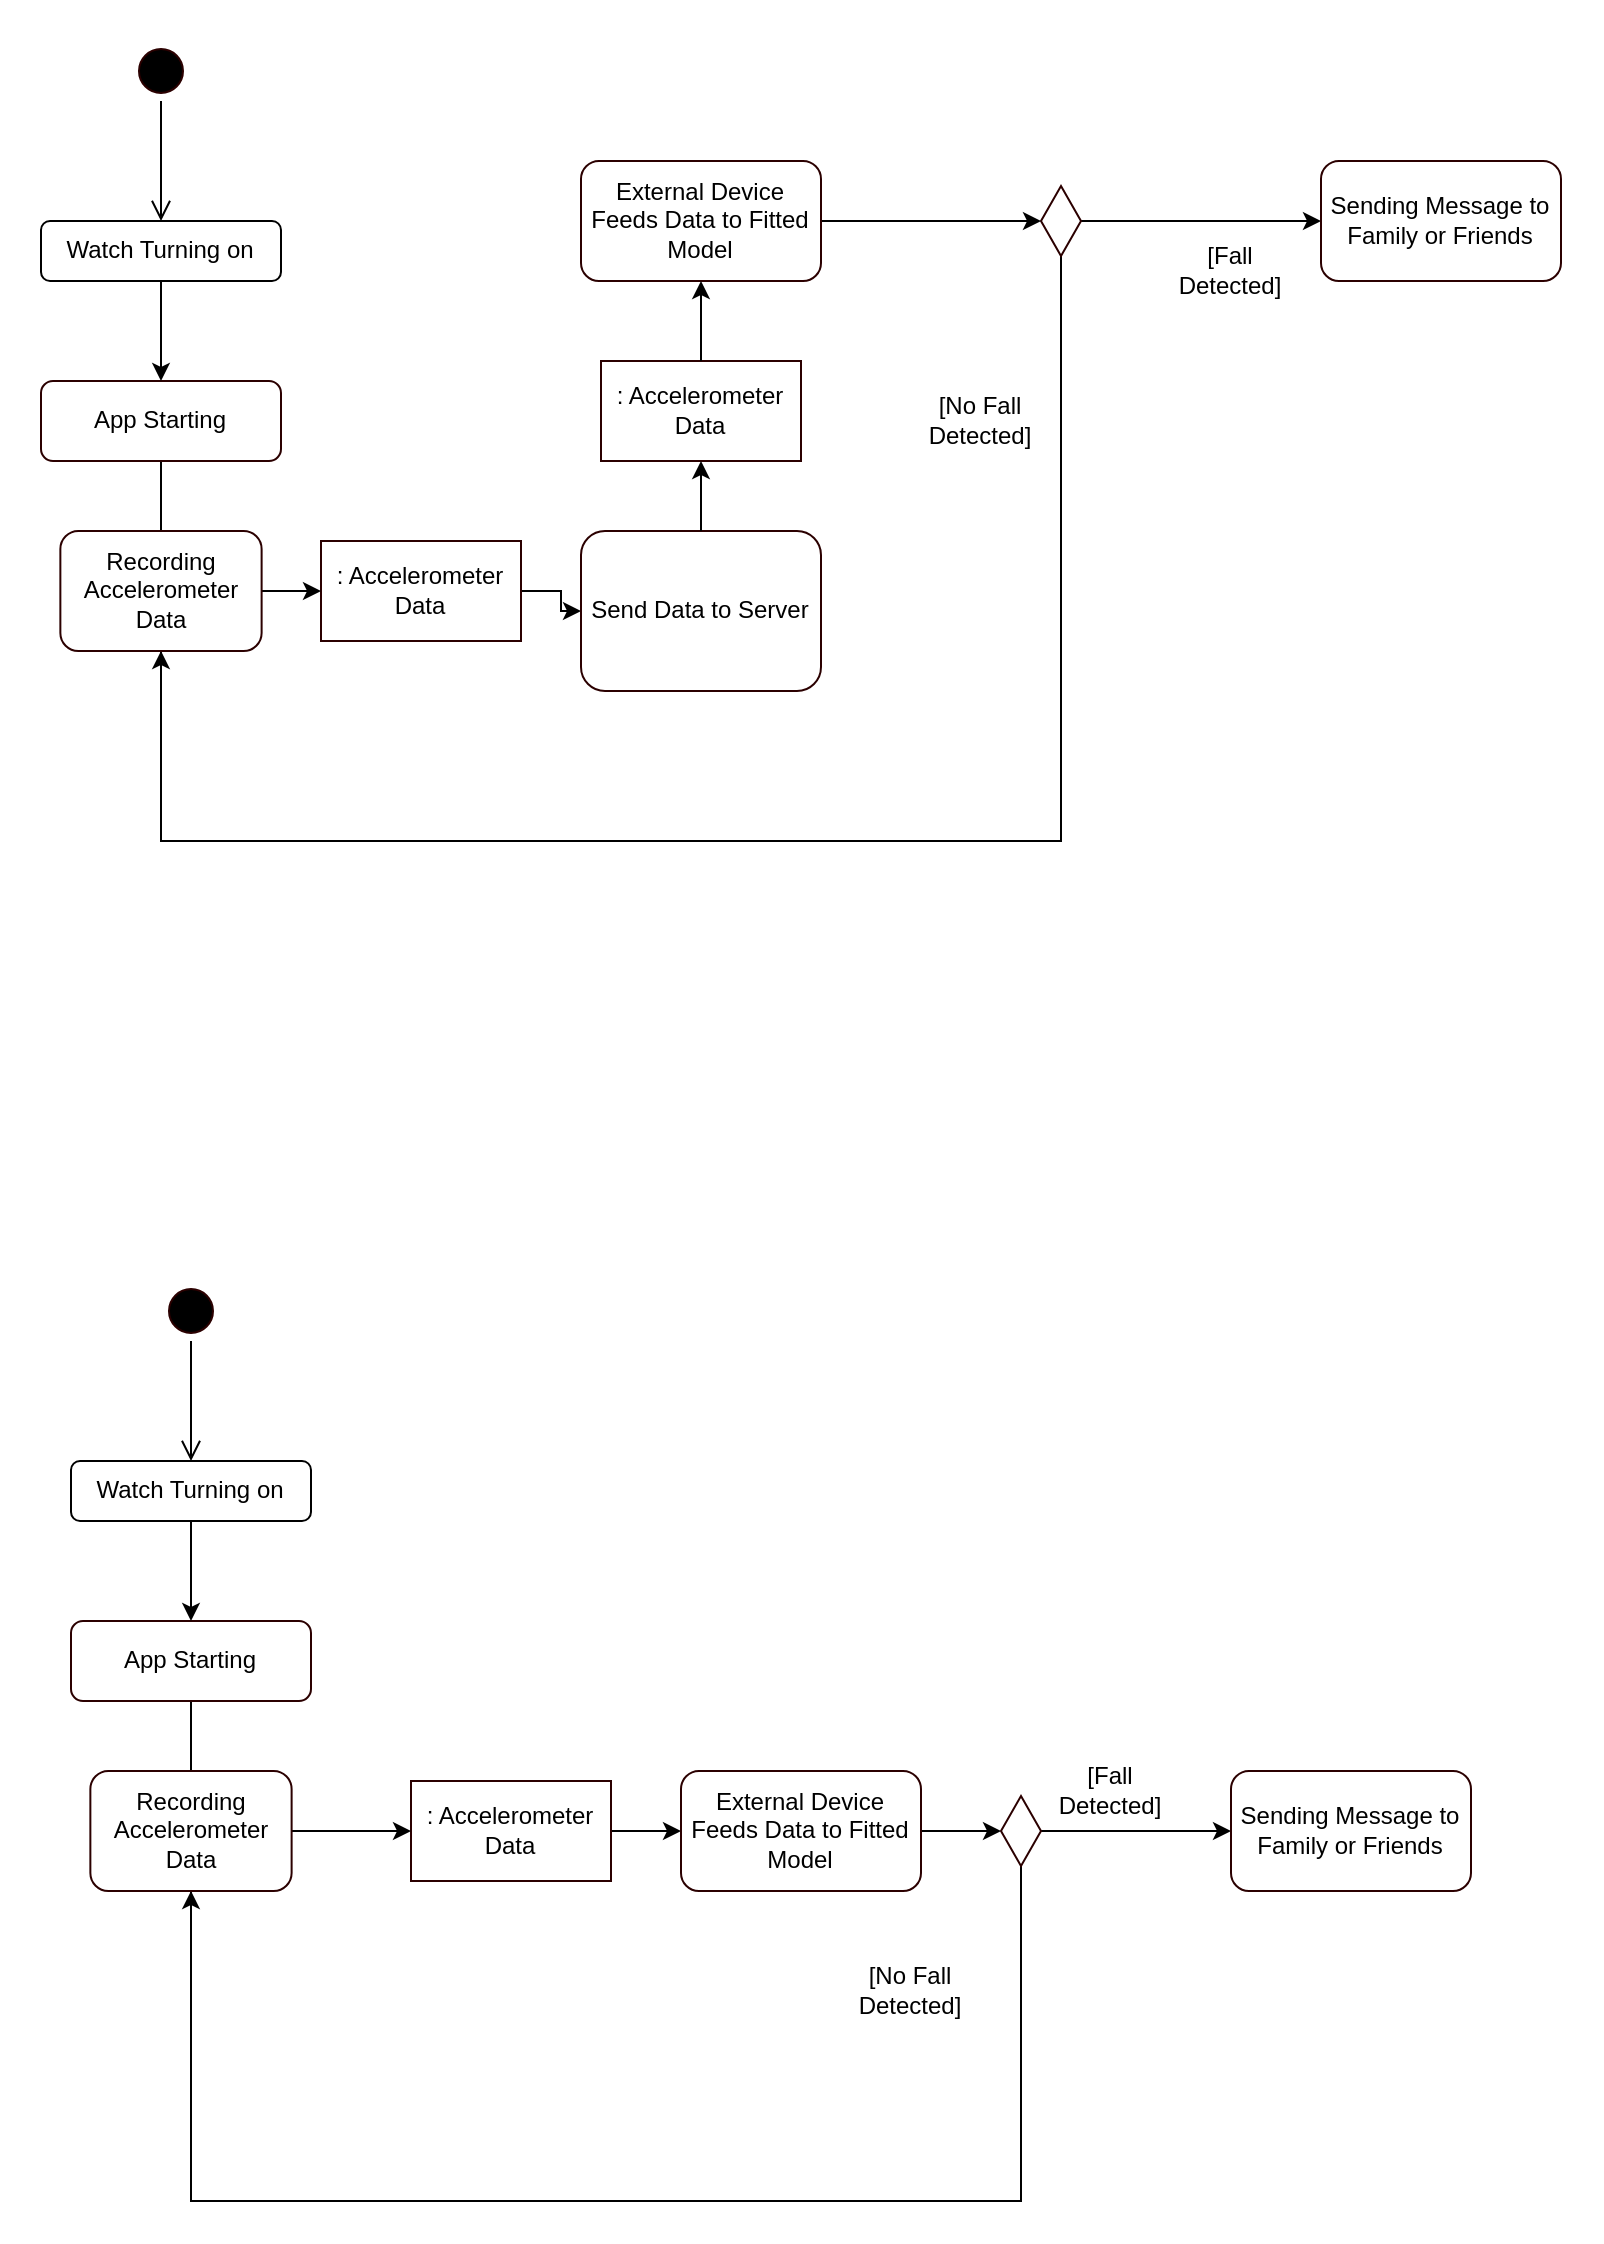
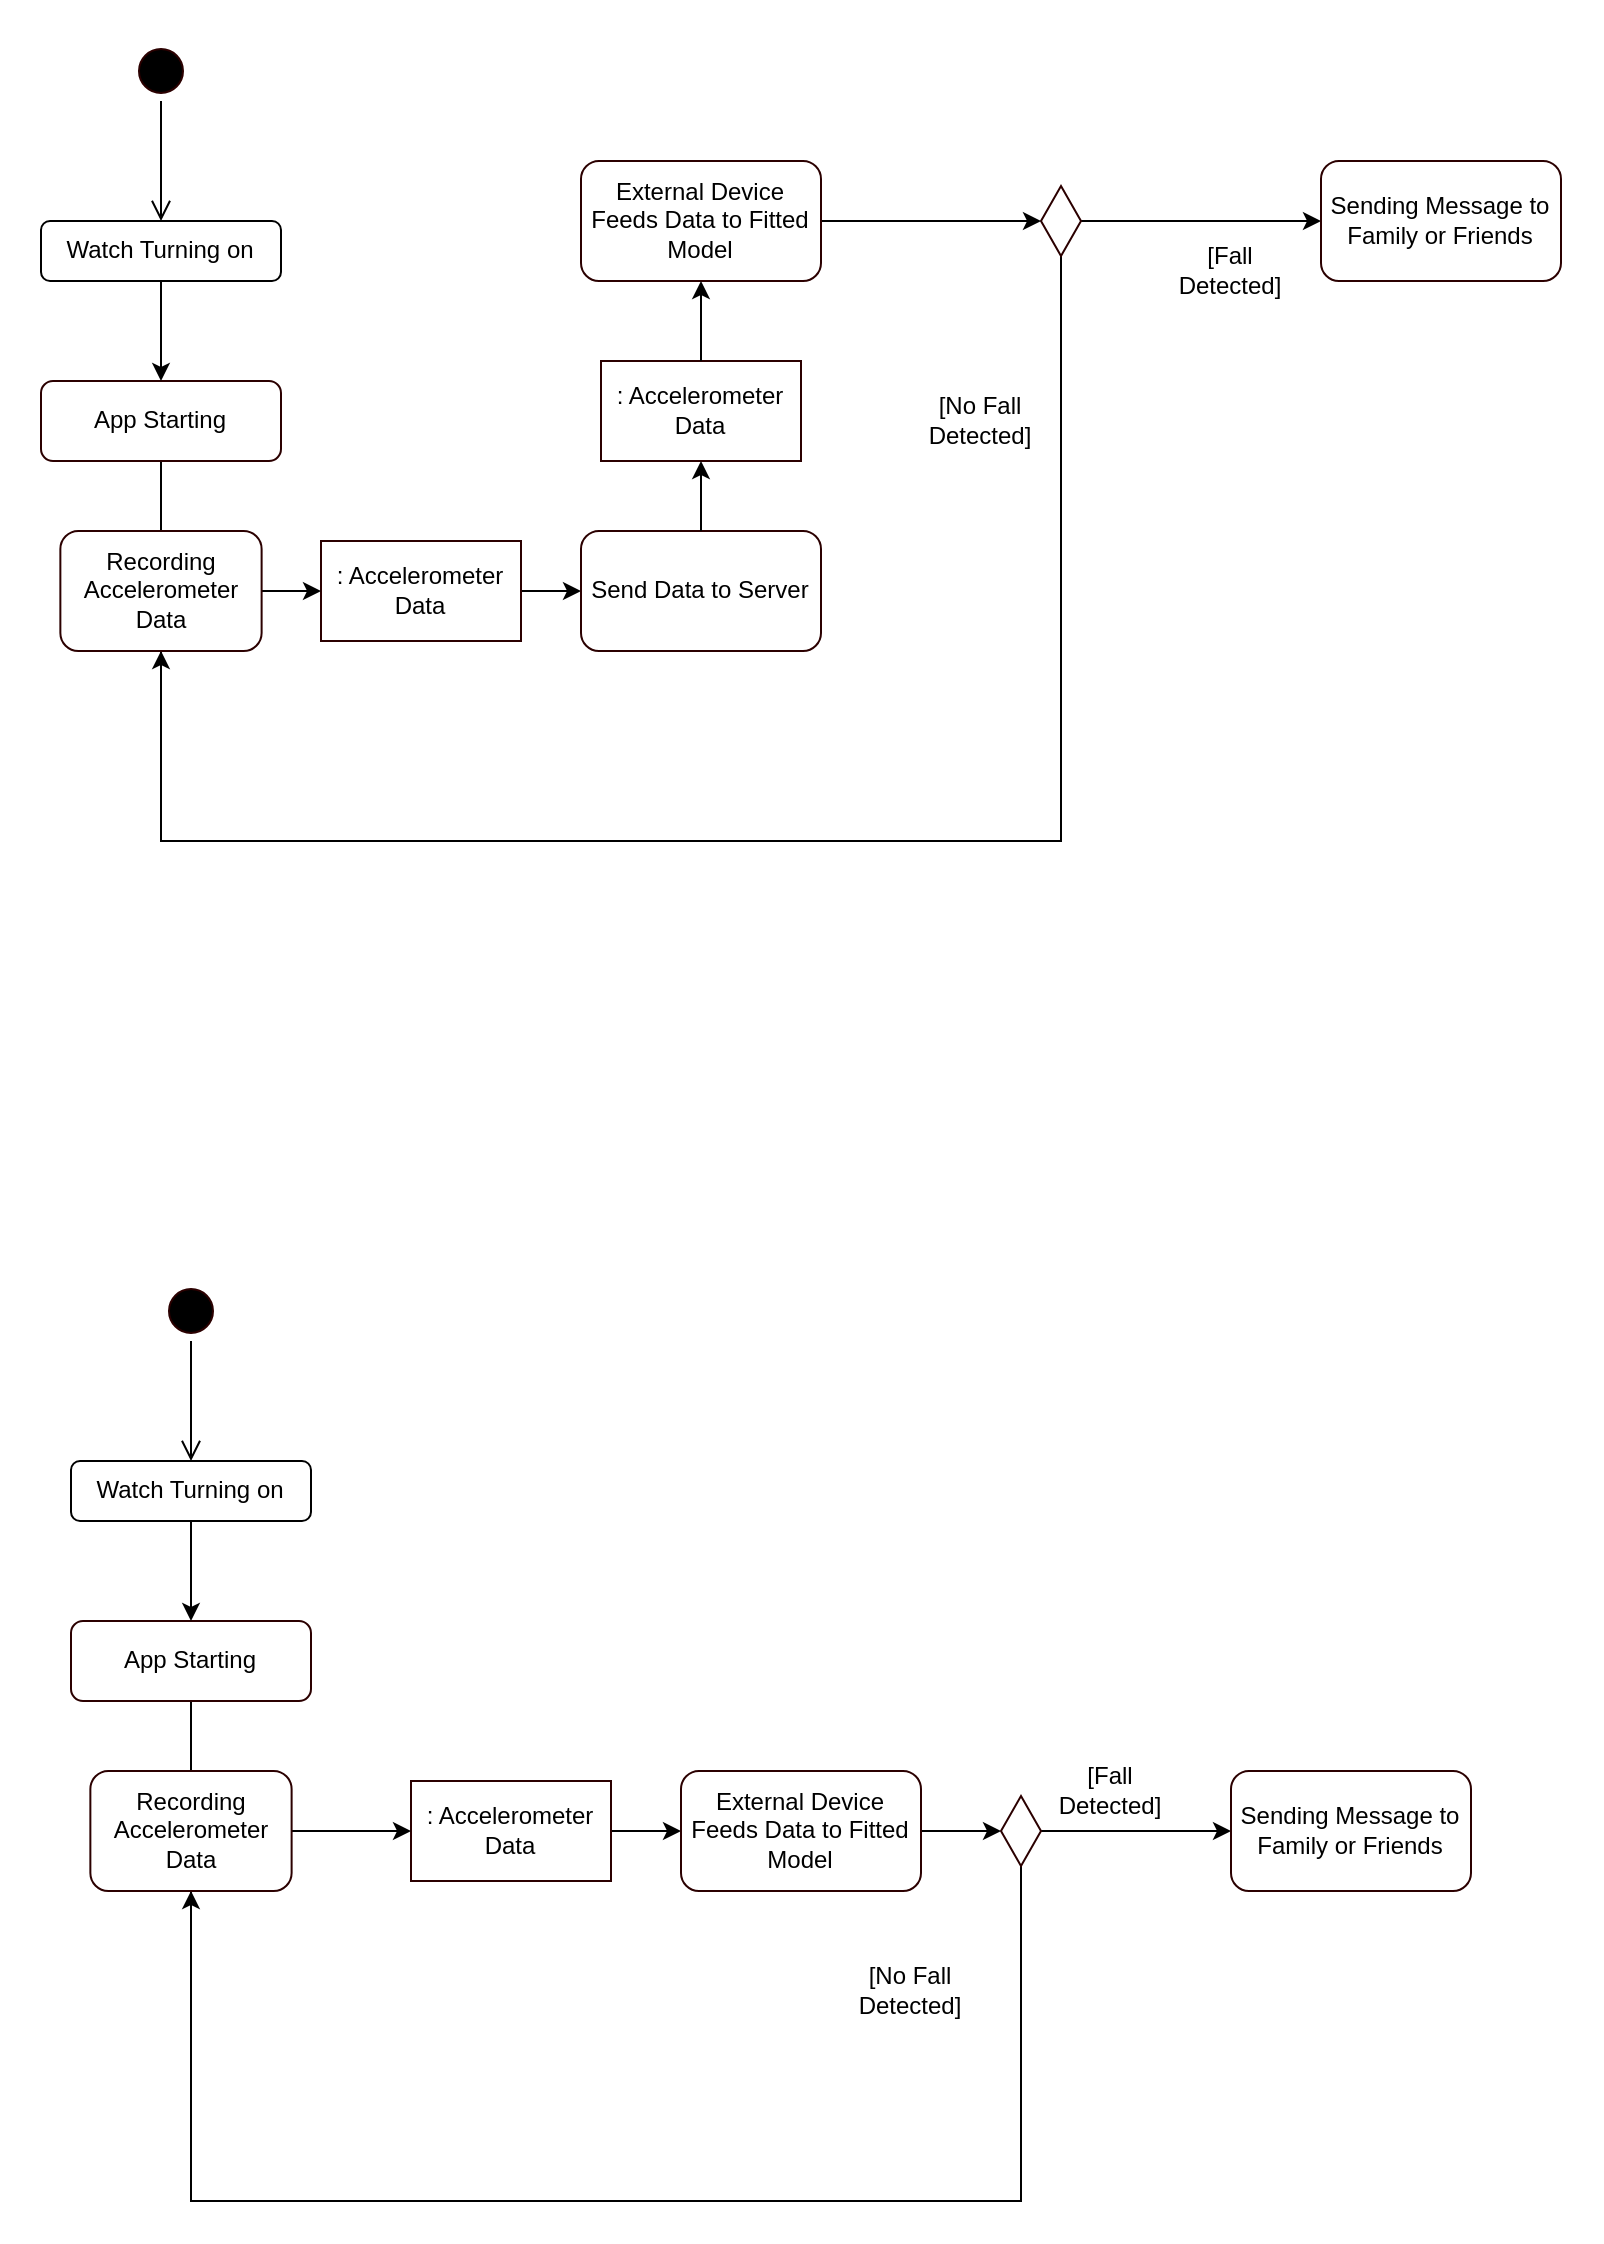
(701, 611) -> (701, 591)
